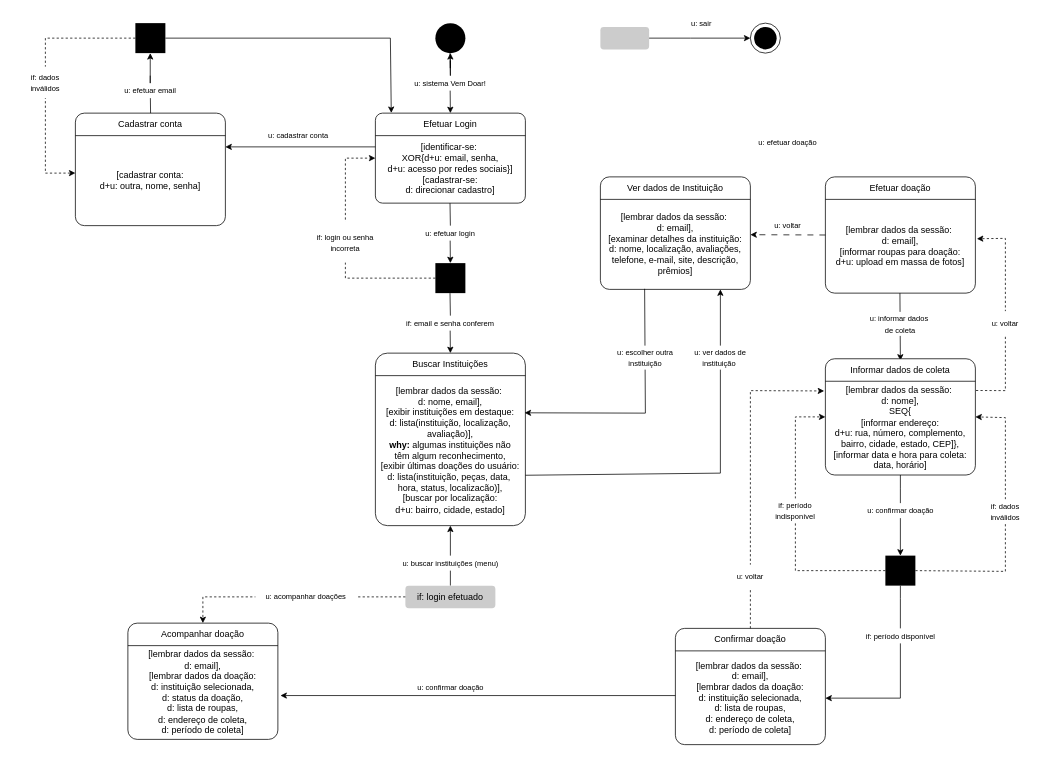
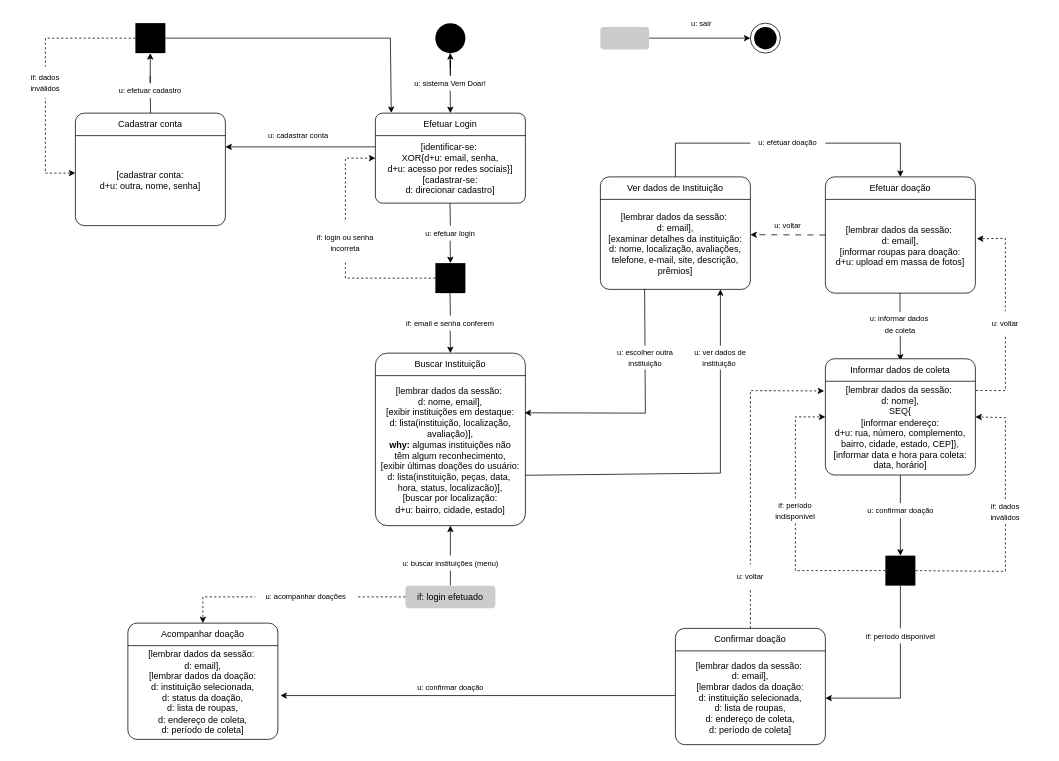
(150, 90) -> (150, 90)
none -> (675, 159)
(450, 364) -> (450, 364)
